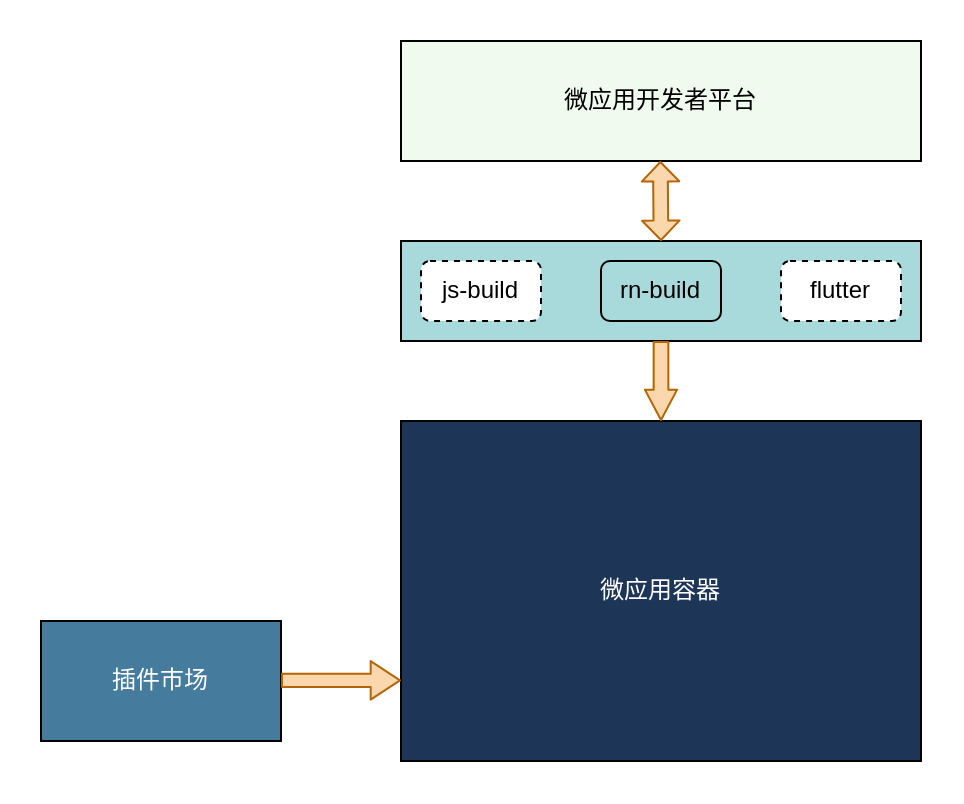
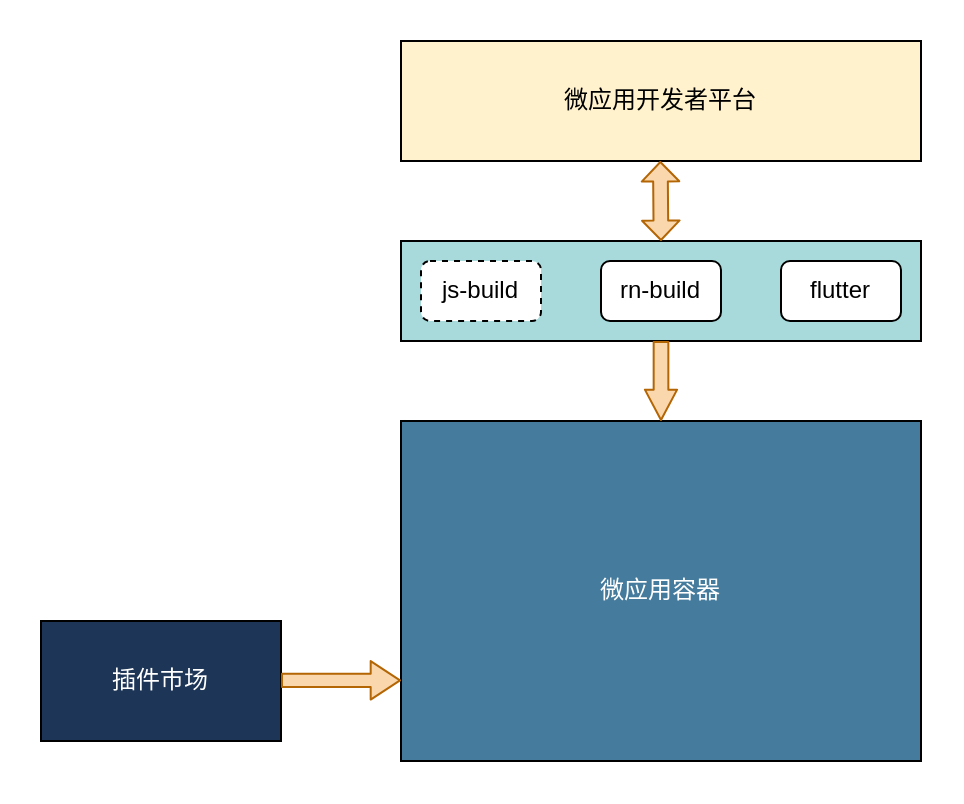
(661, 101) -> (661, 101)
(661, 291) -> (661, 291)
(841, 291) -> (841, 291)
(661, 591) -> (661, 591)
(161, 681) -> (161, 681)
